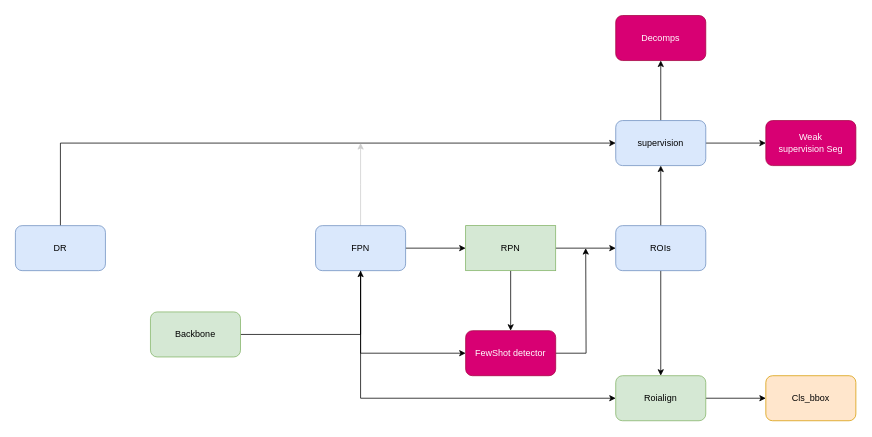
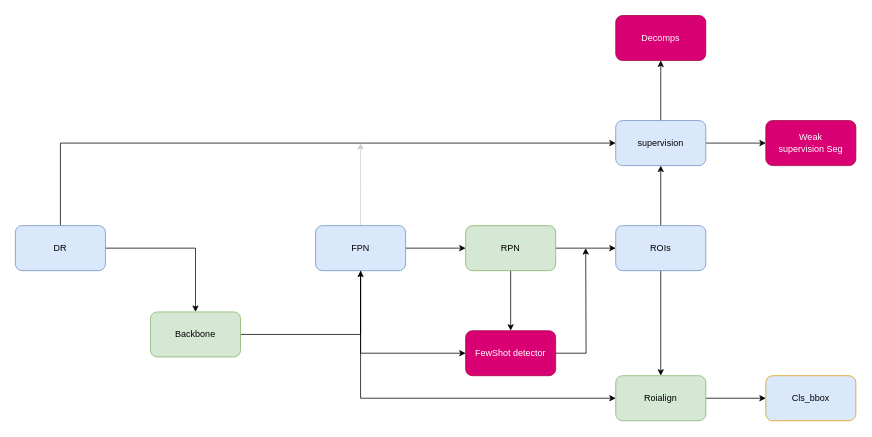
(510, 248) -> (510, 248)
none -> (195, 276)
(810, 398) -> (810, 398)
